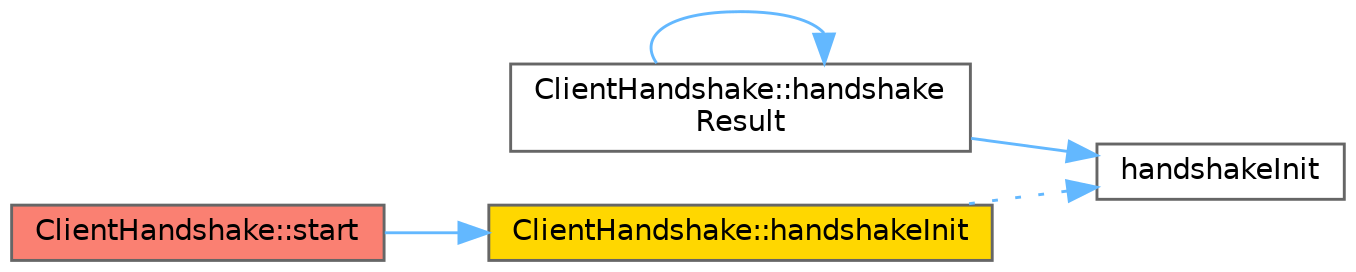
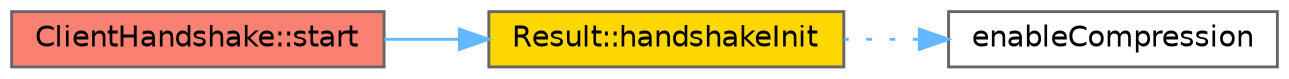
(741, 108) -> none
(1221, 172) -> (1113, 39)
(741, 233) -> (666, 39)
